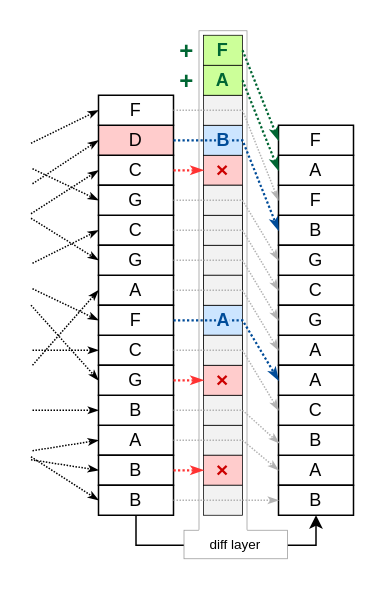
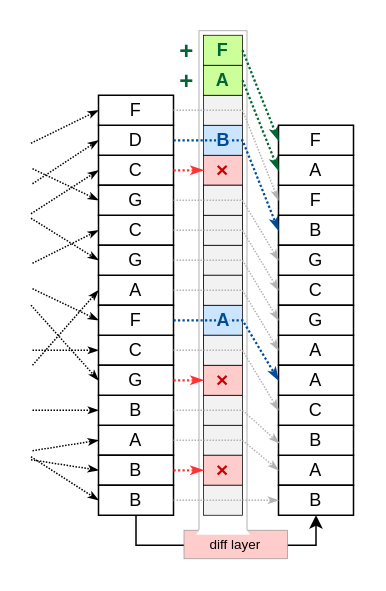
(136, 140) -> (136, 140)
(236, 545) -> (236, 545)
